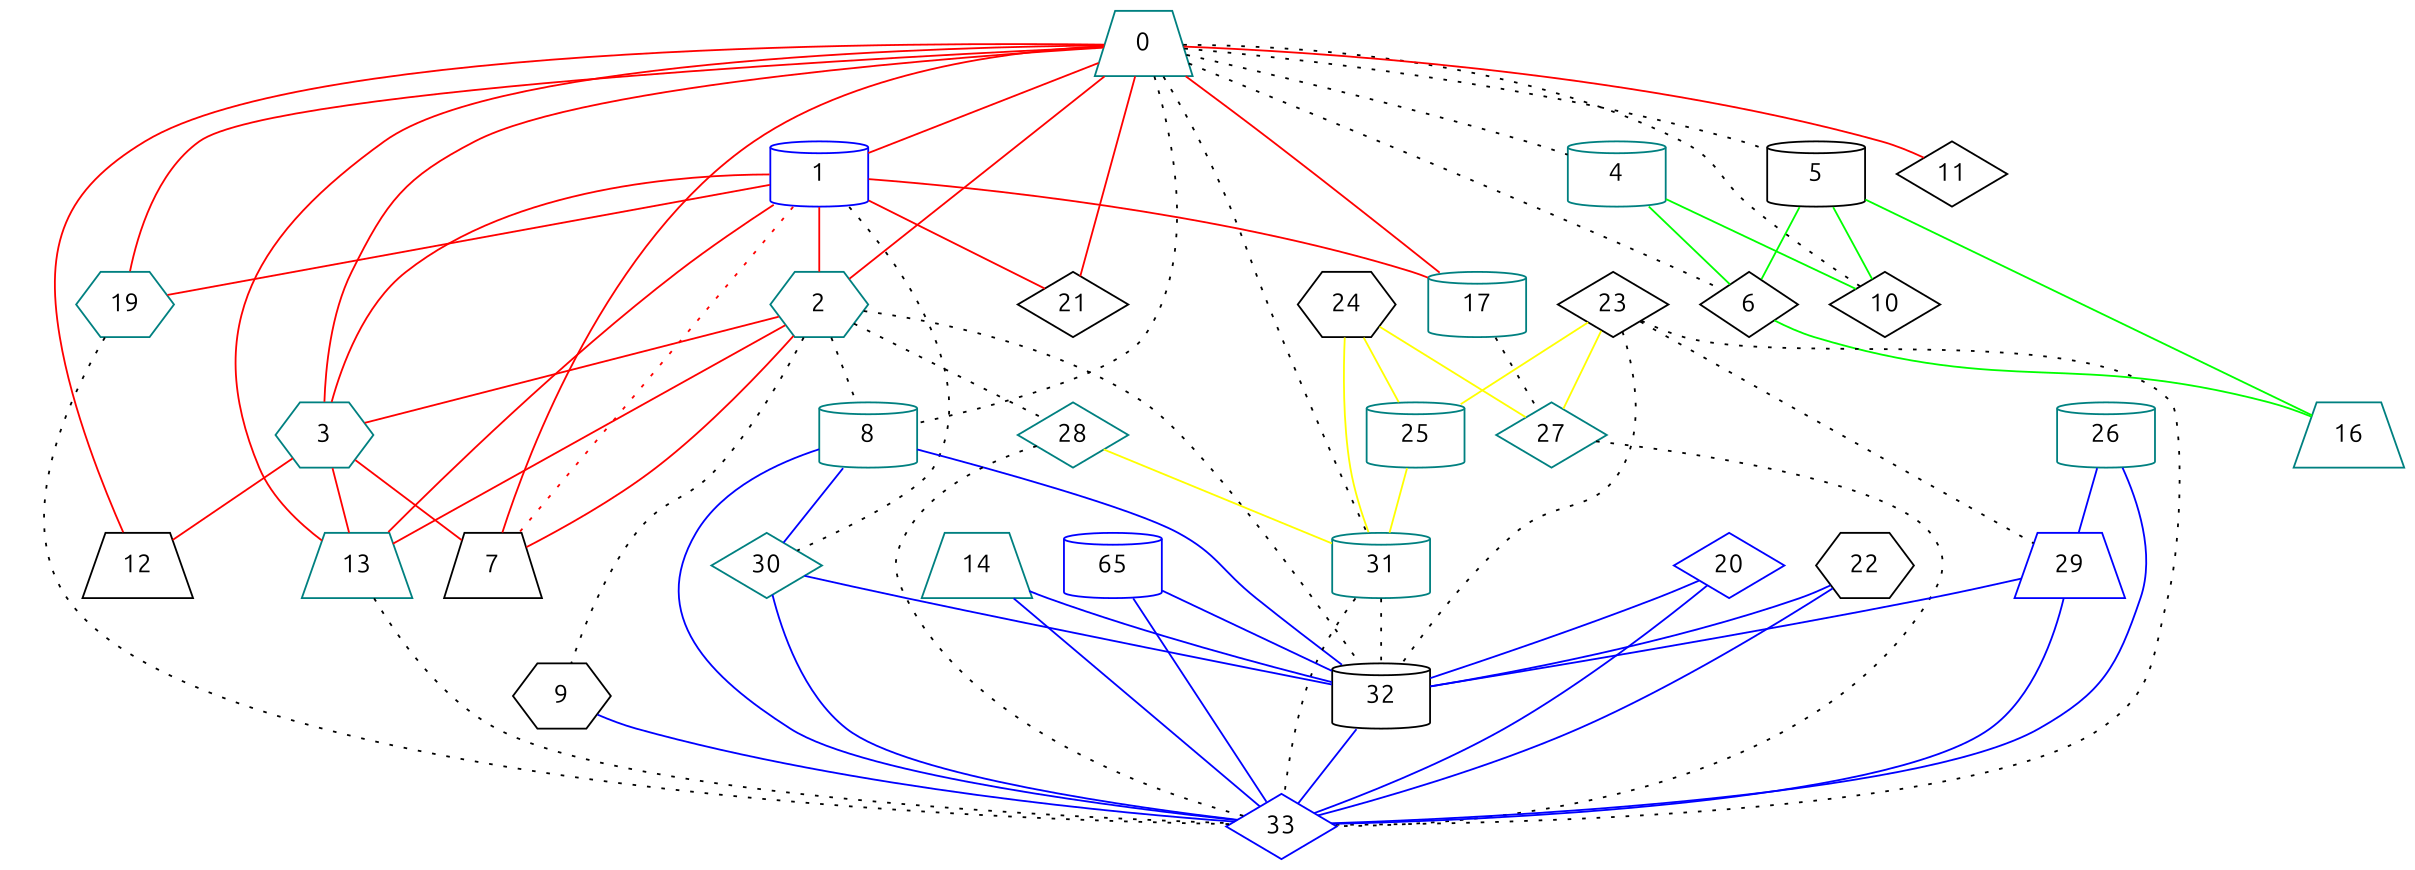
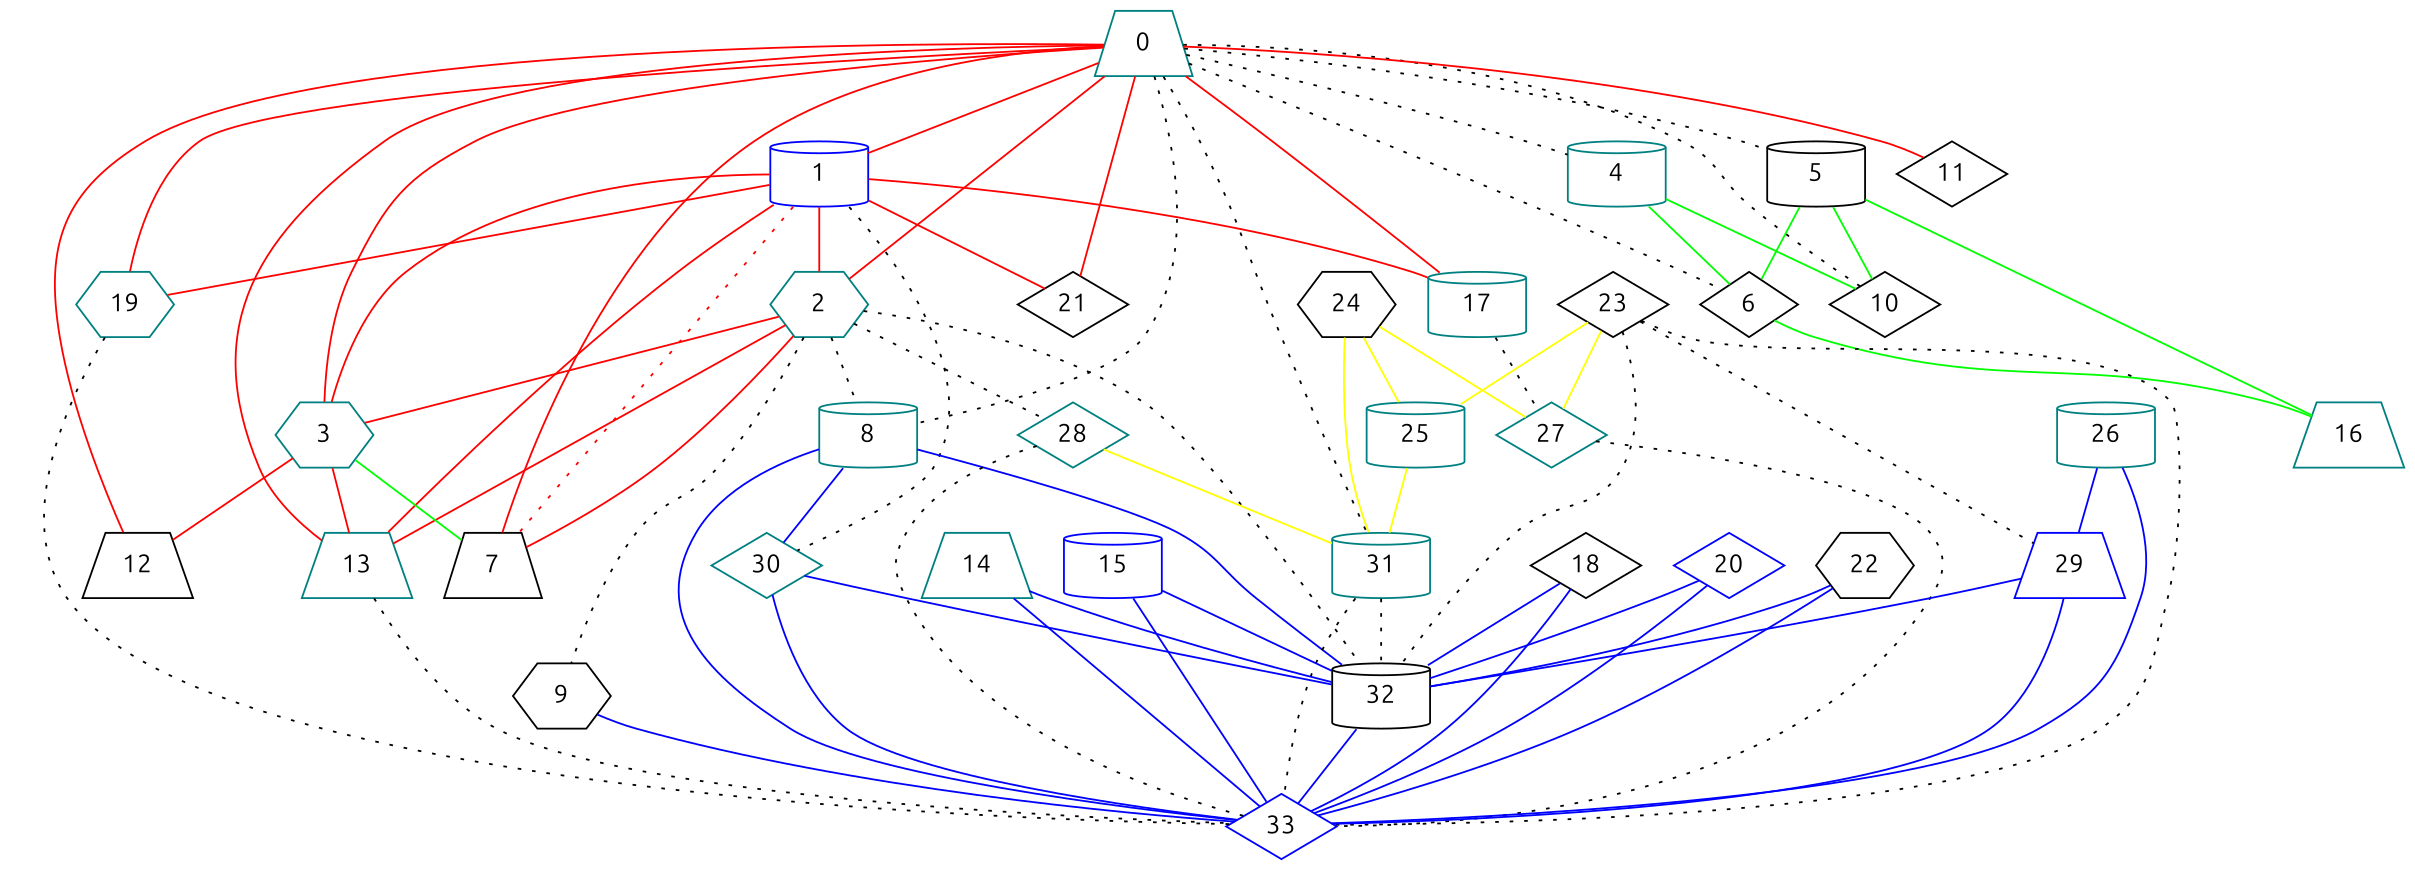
(406, 498) -> (406, 498)
(1113, 566) -> (1113, 566)
none -> (1586, 566)
